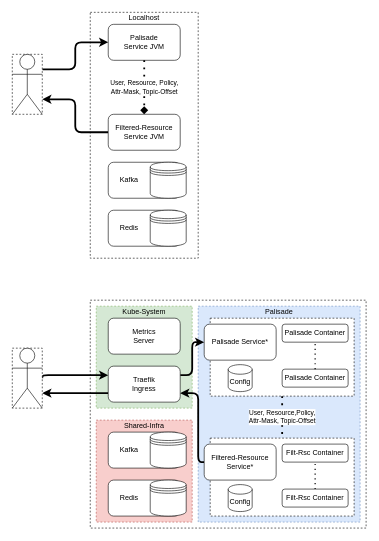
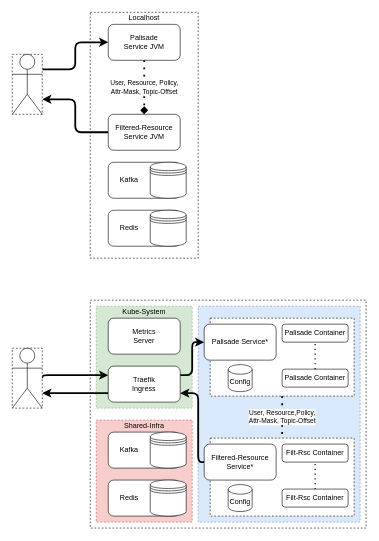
(279, 312) -> none
